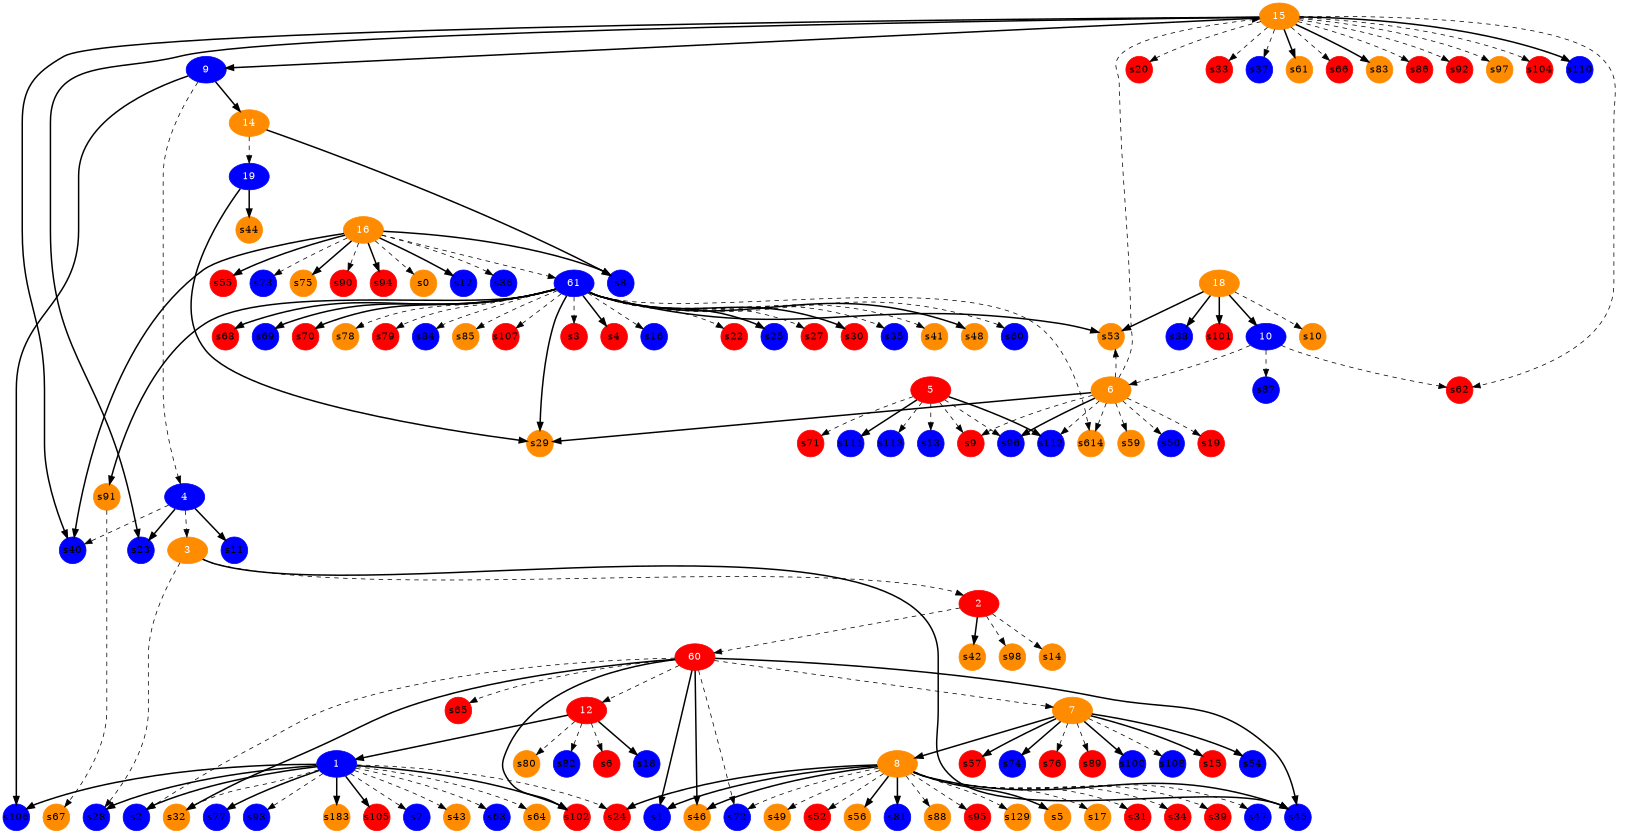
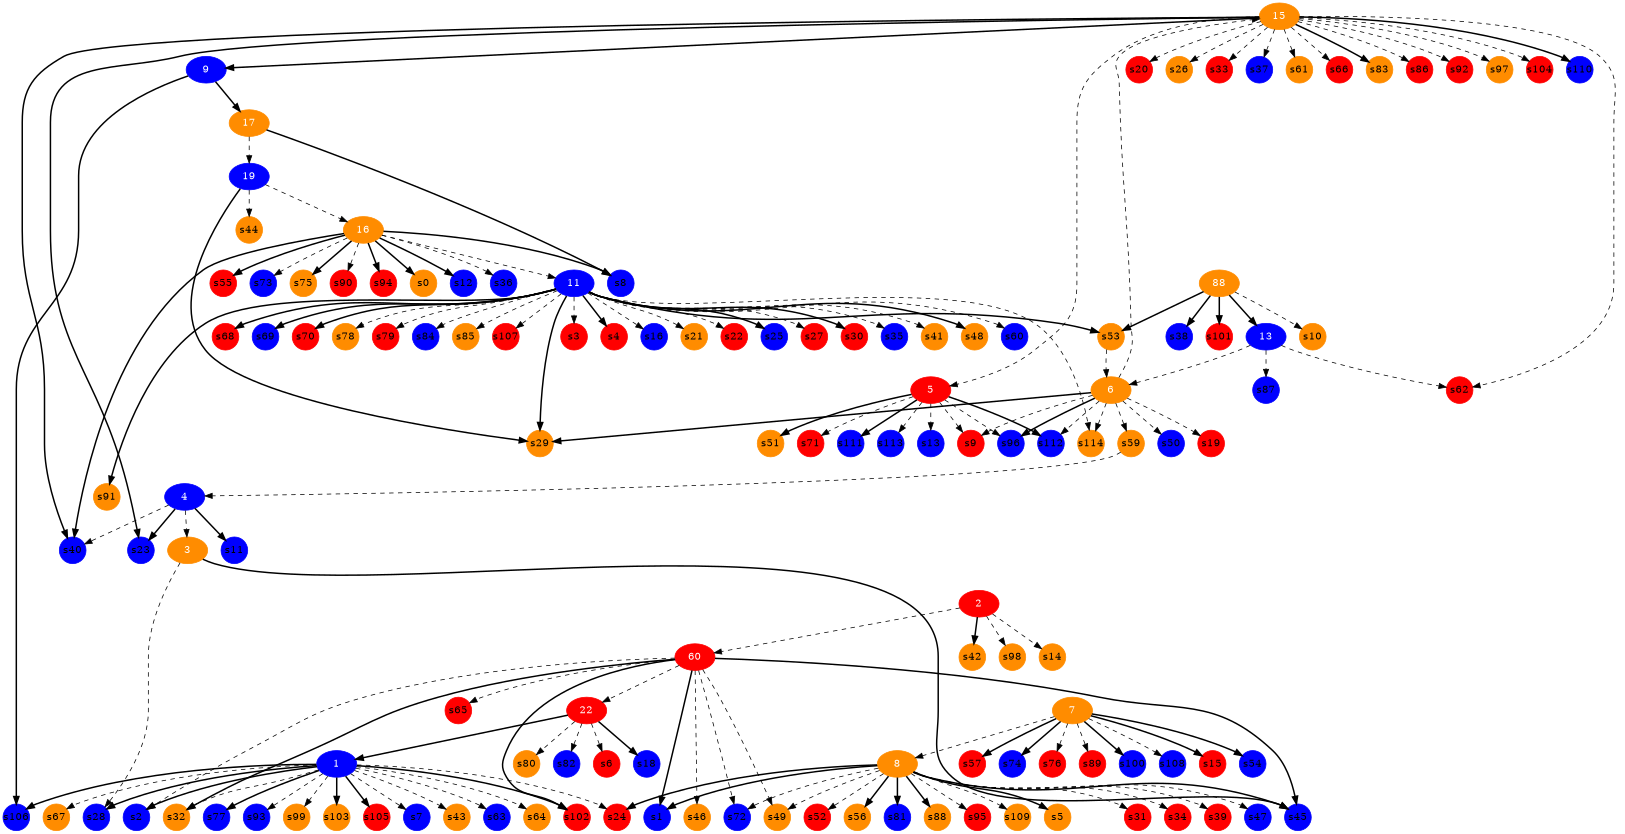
(1288, 40) -> (1288, 40)
none -> (1179, 70)
(249, 123) -> (249, 123)
none -> (1077, 170)
(249, 200) -> (249, 200)
none -> (303, 202)
(392, 255) -> (392, 255)
(163, 276) -> (668, 486)
(574, 283) -> (574, 283)
(1219, 283) -> (1219, 283)
none -> (694, 337)
(1266, 337) -> (1266, 337)
(1116, 367) -> (1106, 359)
none -> (771, 444)
(1091, 444) -> (1091, 444)
(579, 578) -> none
(107, 660) -> (193, 776)
(880, 683) -> (738, 733)
(587, 711) -> (587, 711)
(696, 733) -> (696, 733)
(988, 736) -> (988, 736)
(795, 781) -> none
(916, 788) -> (916, 788)
none -> (297, 817)
(337, 817) -> (337, 817)
(1018, 817) -> (1018, 817)
(1098, 817) -> none
